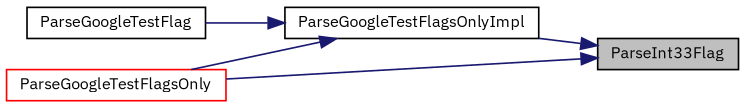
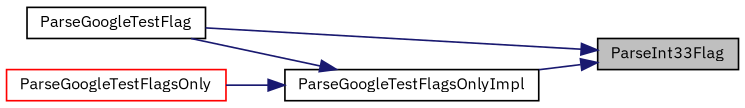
(404, 69) -> (393, 39)
